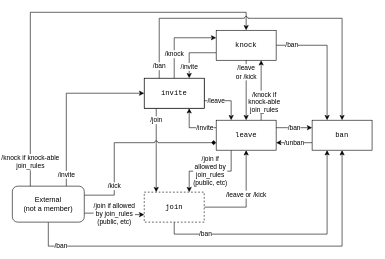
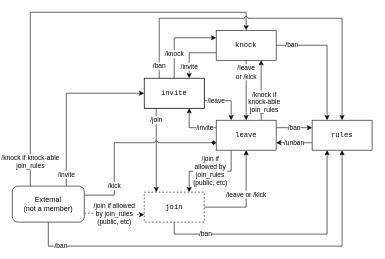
(342, 135) -> (342, 135)
(88, 213) -> (88, 213)
